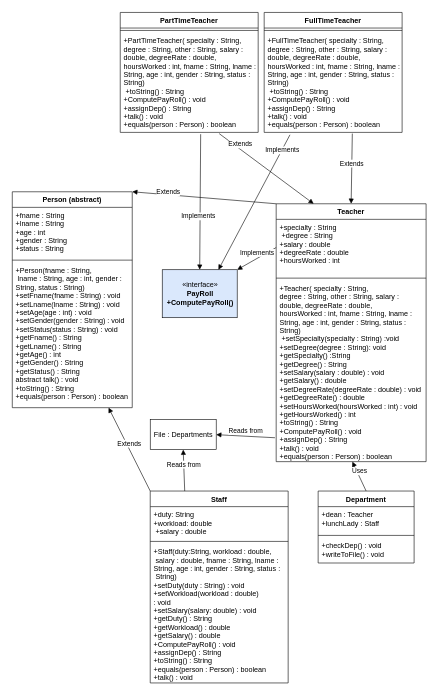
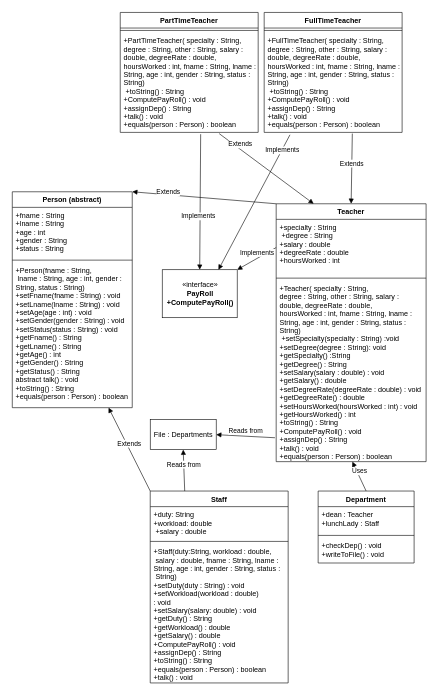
(200, 294) -> (200, 294)
